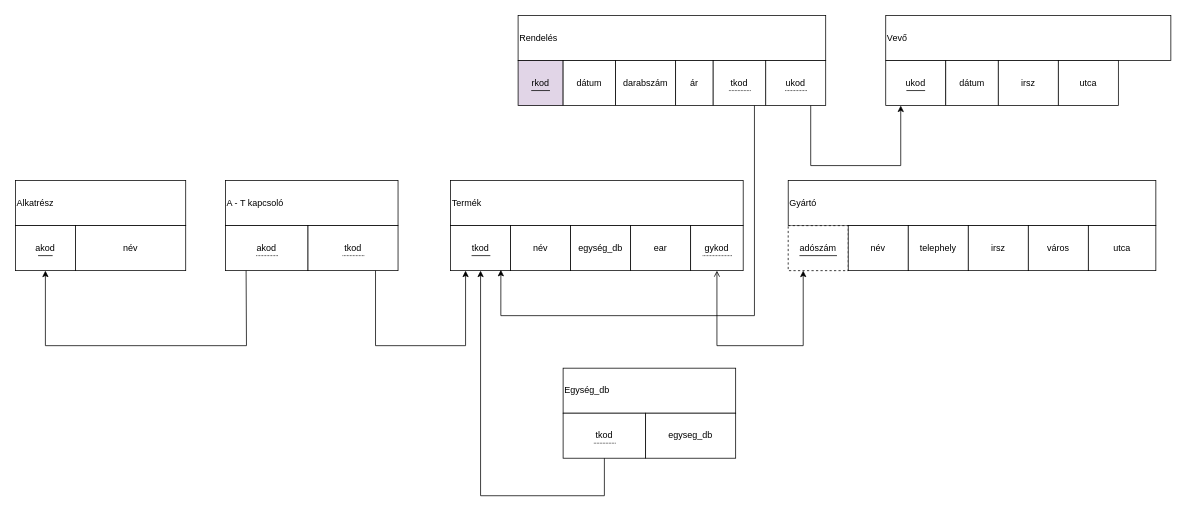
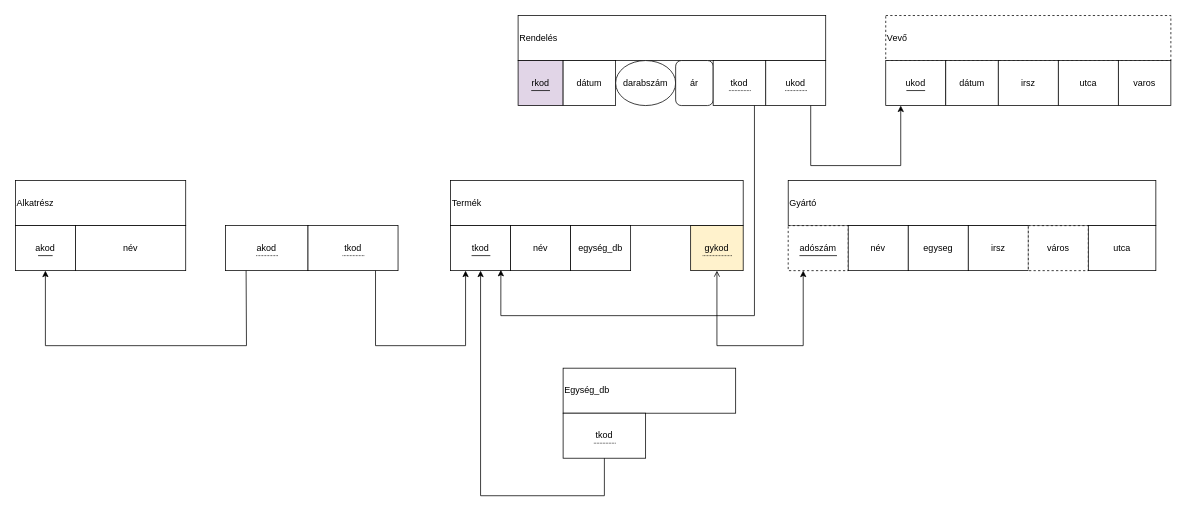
(1028, 38) -> (1028, 38)
(645, 83) -> (645, 83)
(694, 83) -> (694, 83)
none -> (1144, 83)
(312, 203) -> none
(660, 248) -> none
(717, 248) -> (717, 248)
(938, 248) -> (938, 248)
(1058, 248) -> (1058, 248)
(690, 435) -> none
